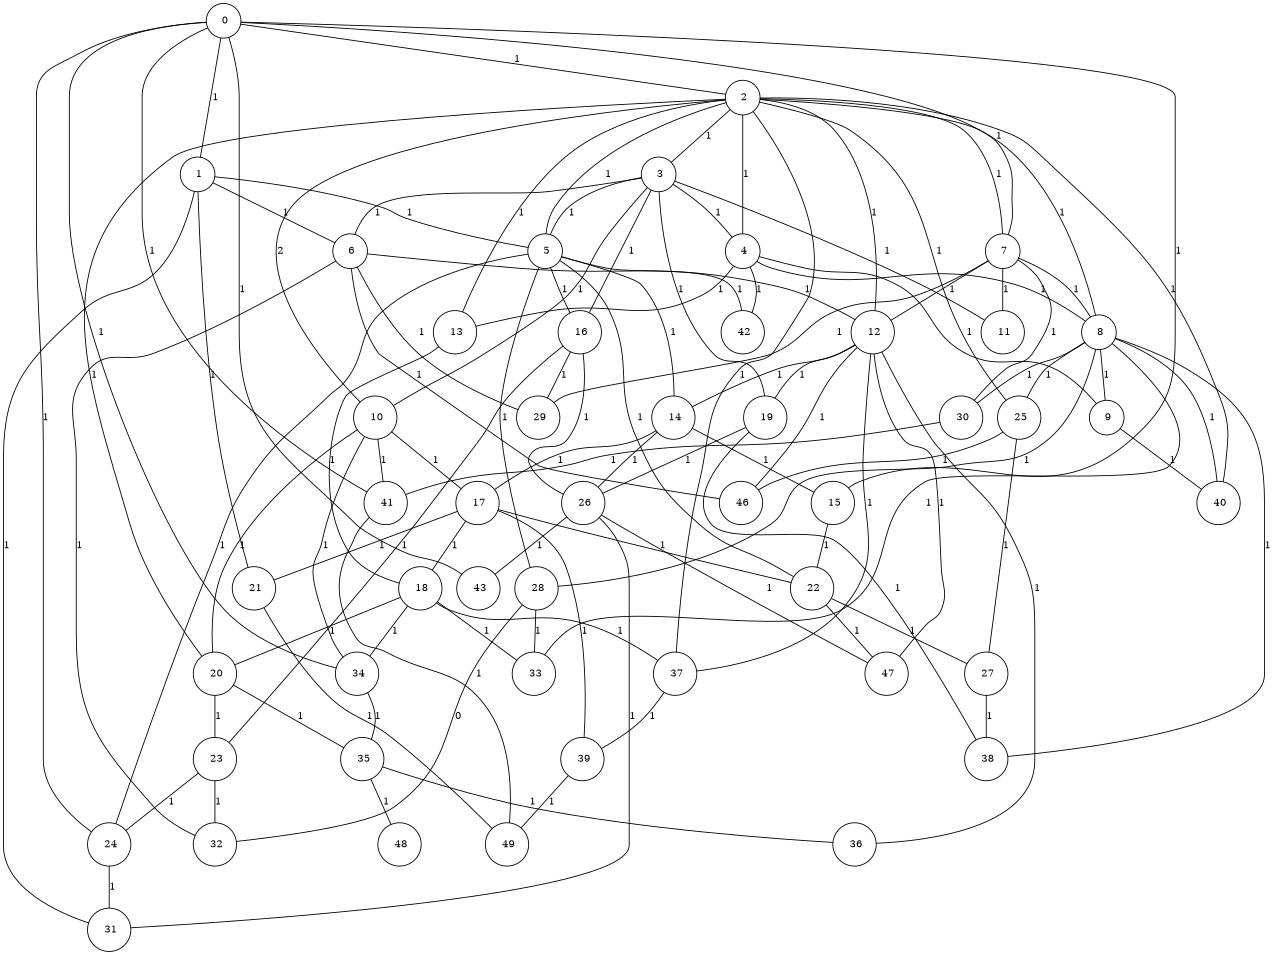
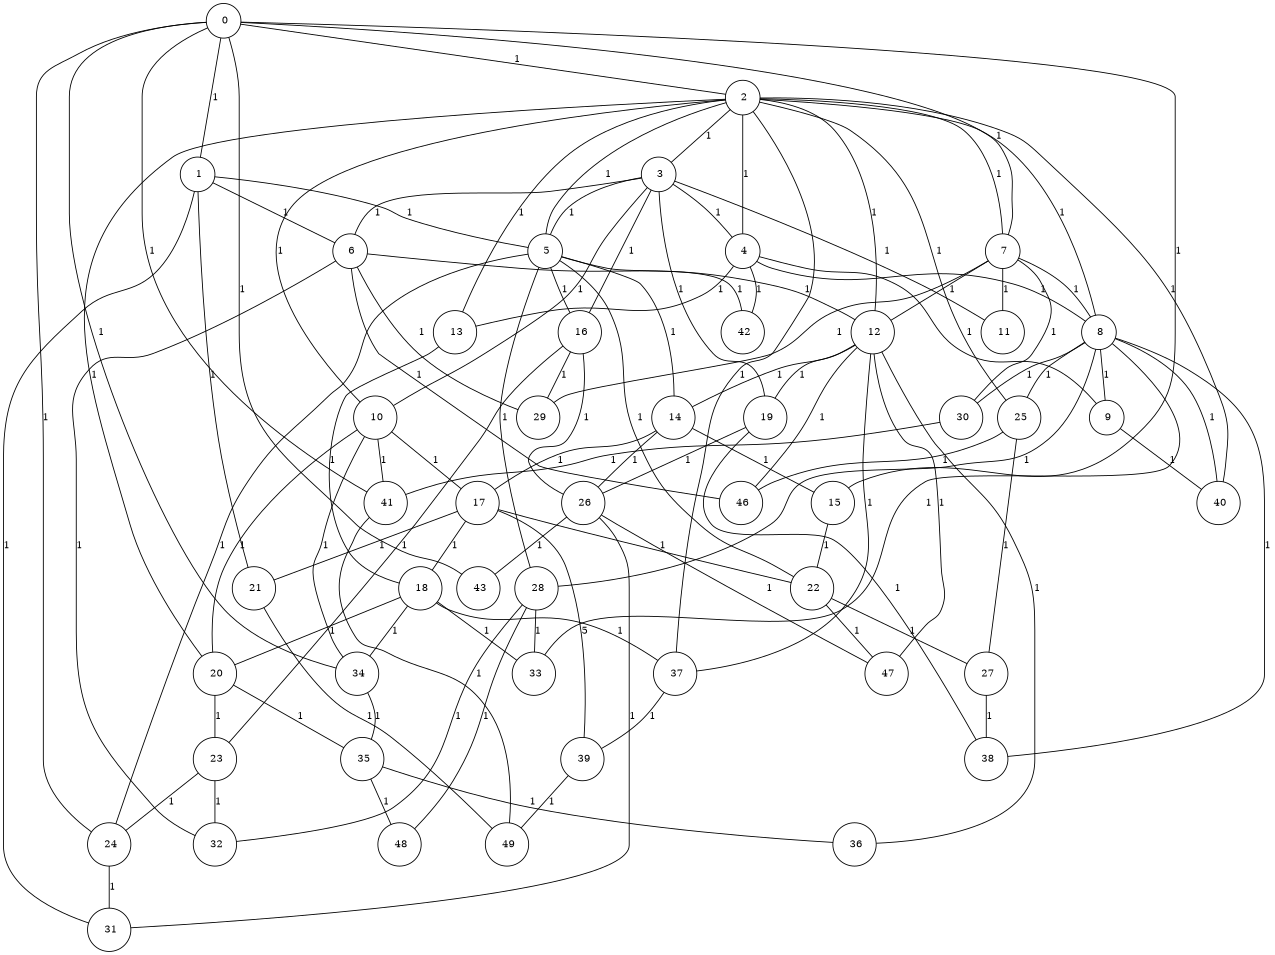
(281, 251) -> (281, 251)
(585, 631) -> (585, 631)
(458, 716) -> (458, 716)
none -> (479, 723)
